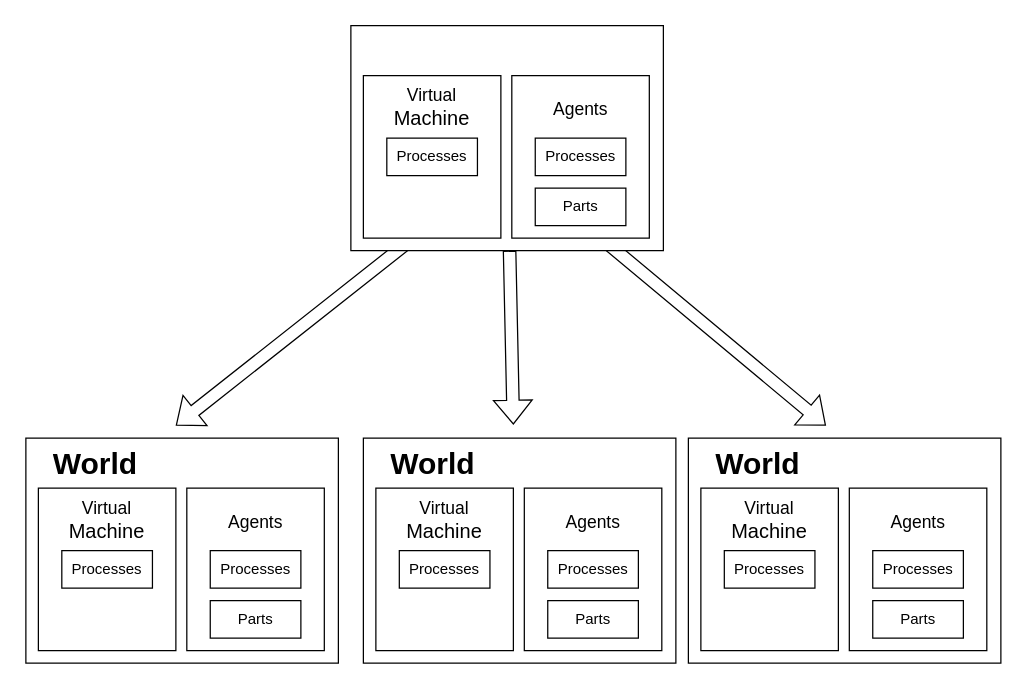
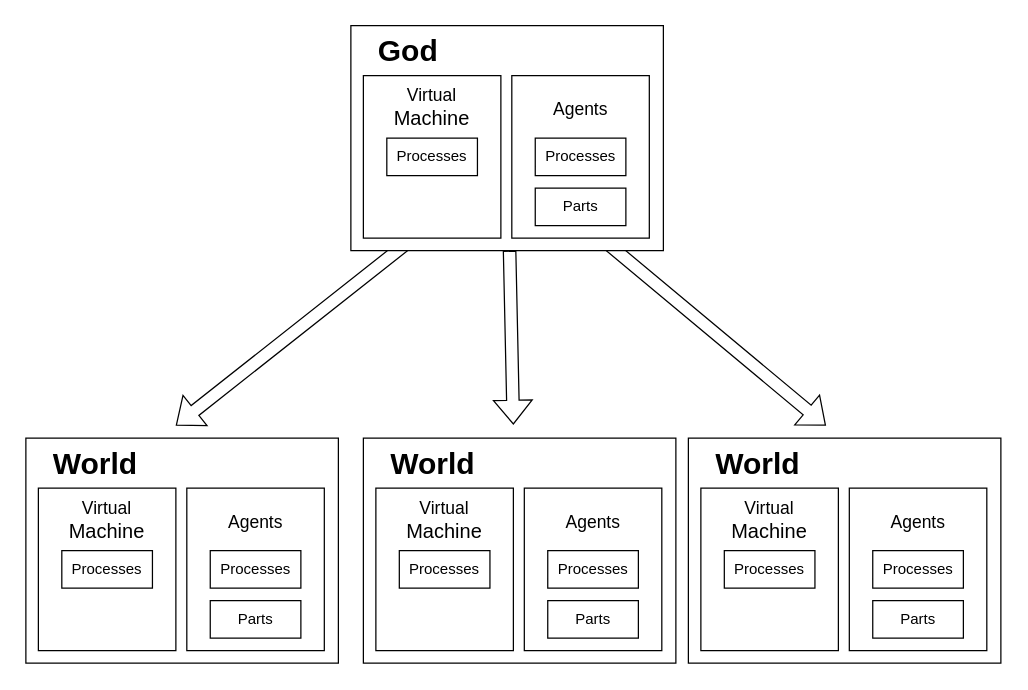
none -> (488, 51)
